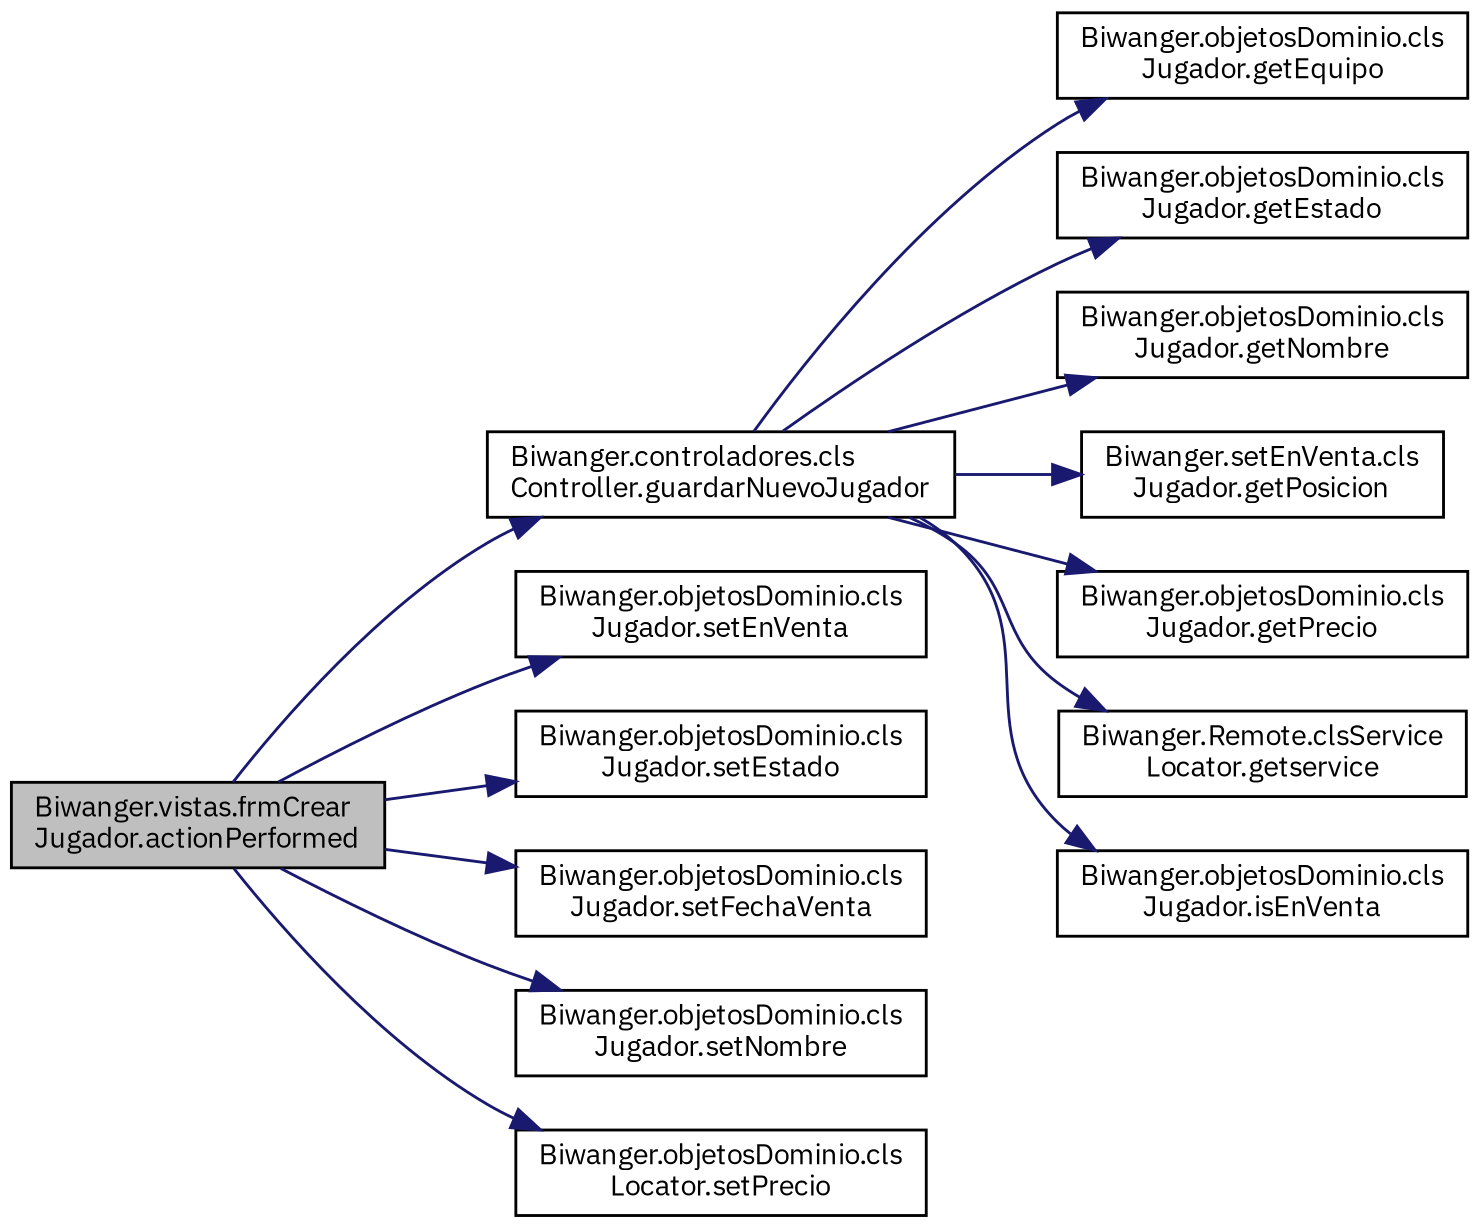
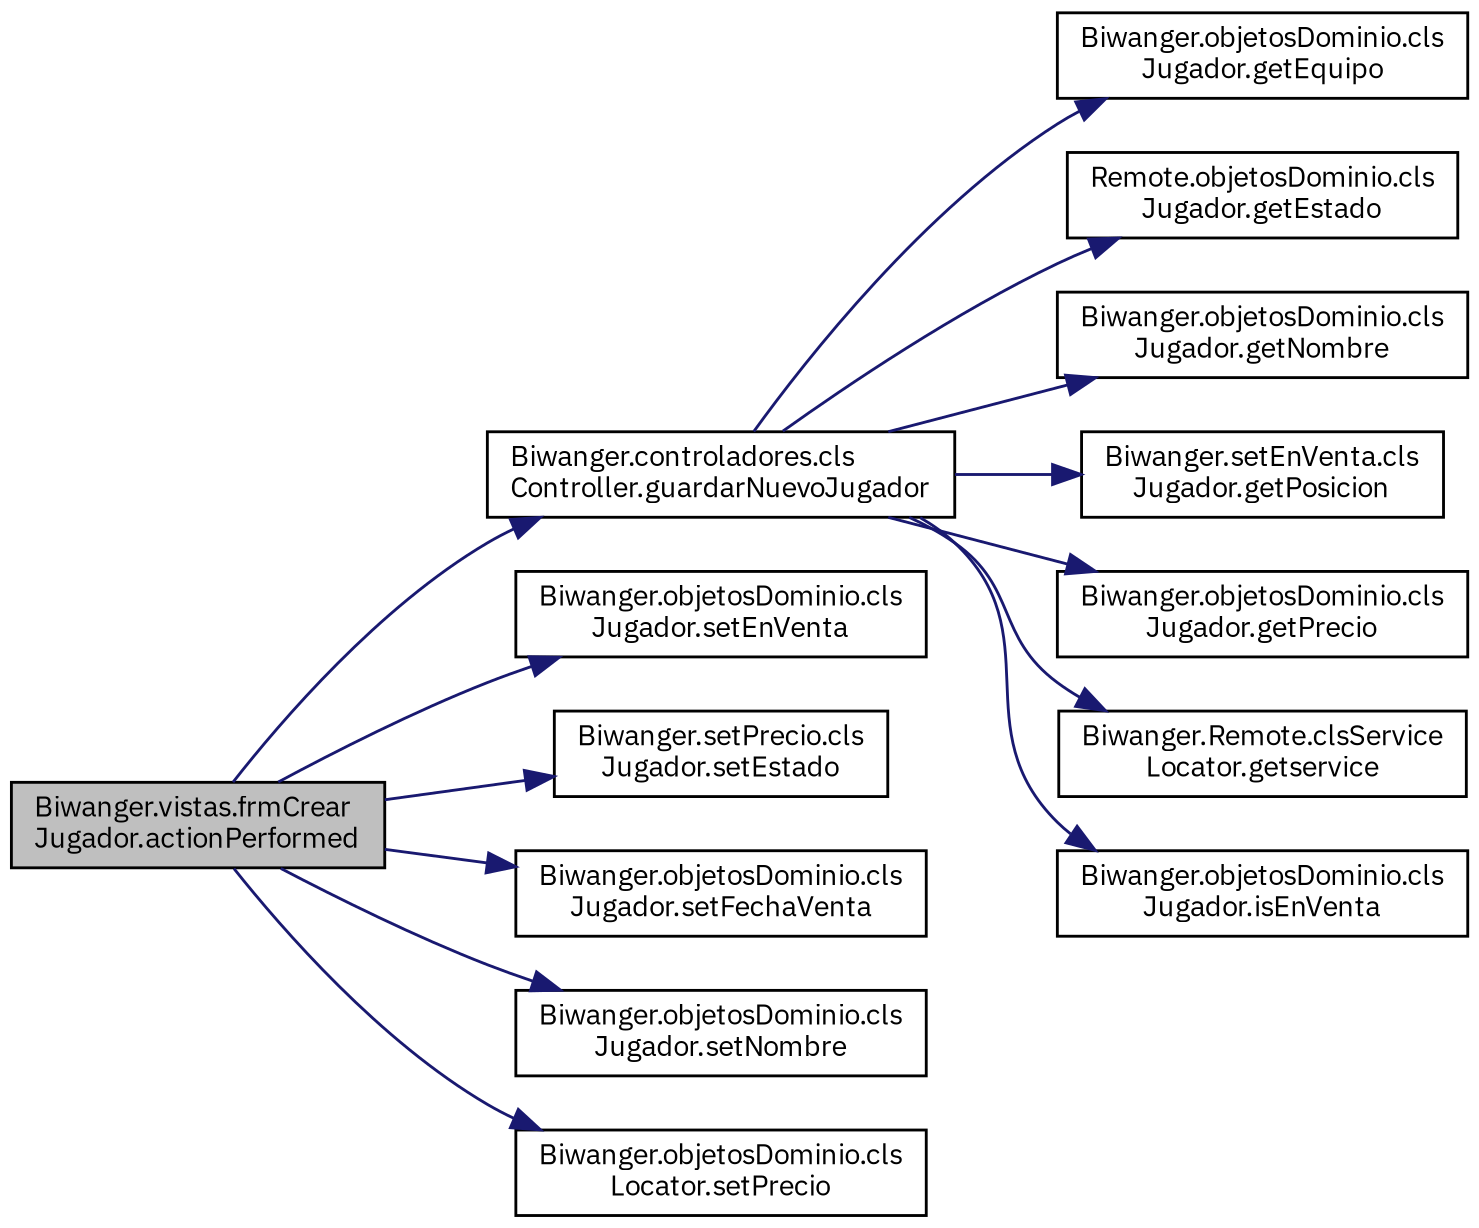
(1263, 195) -> (1263, 195)
(721, 754) -> (721, 754)
